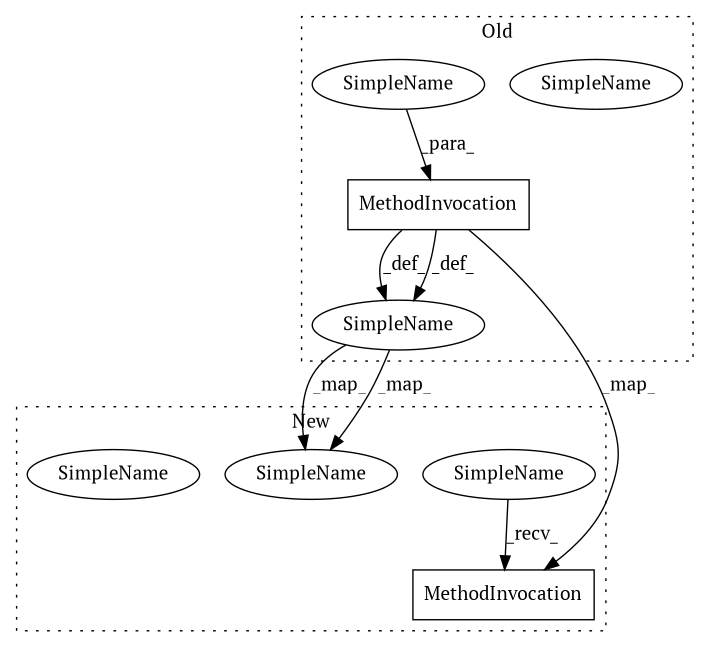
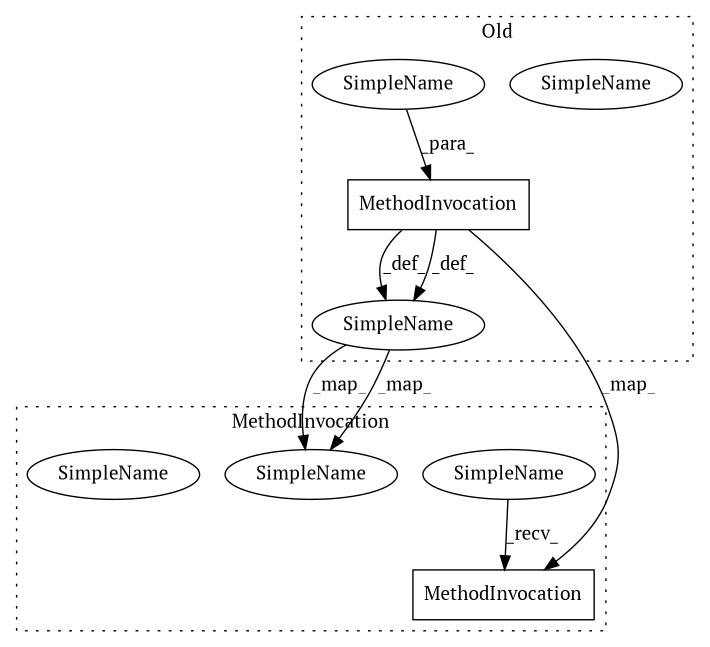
(311, 423) -> (311, 423)
